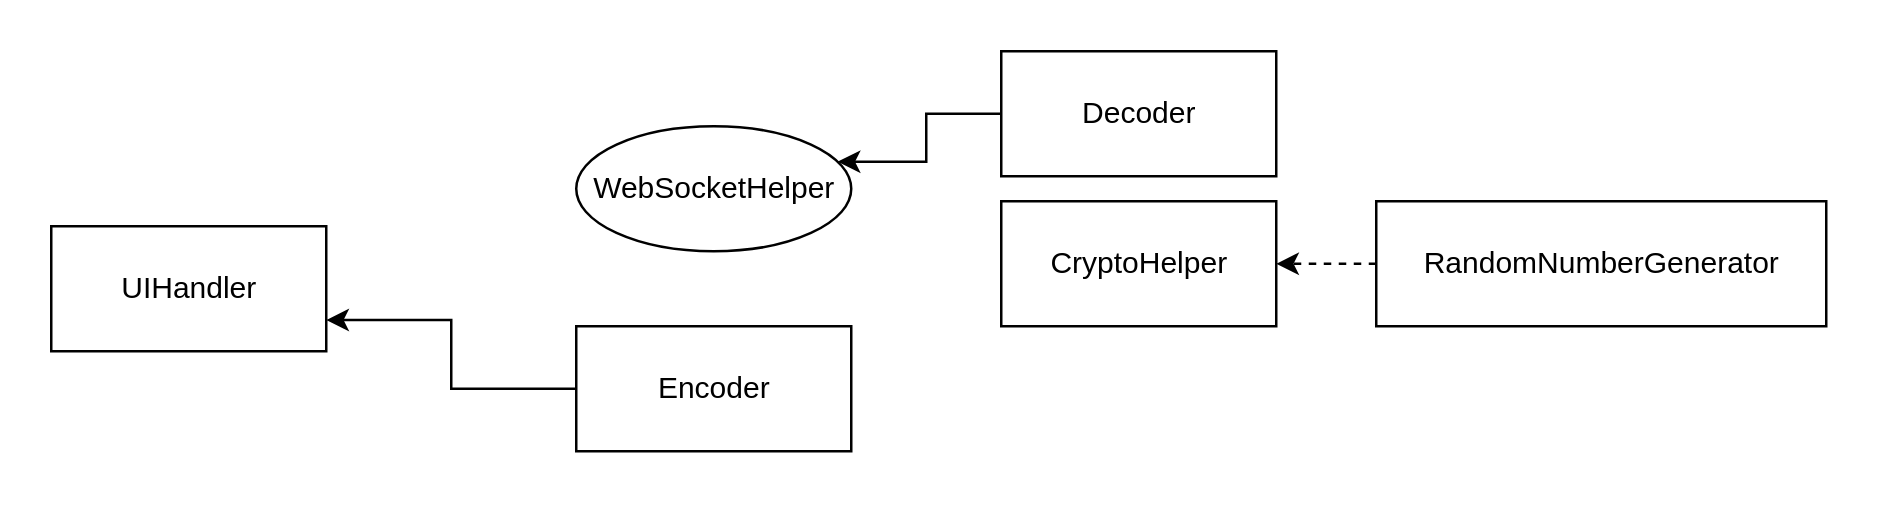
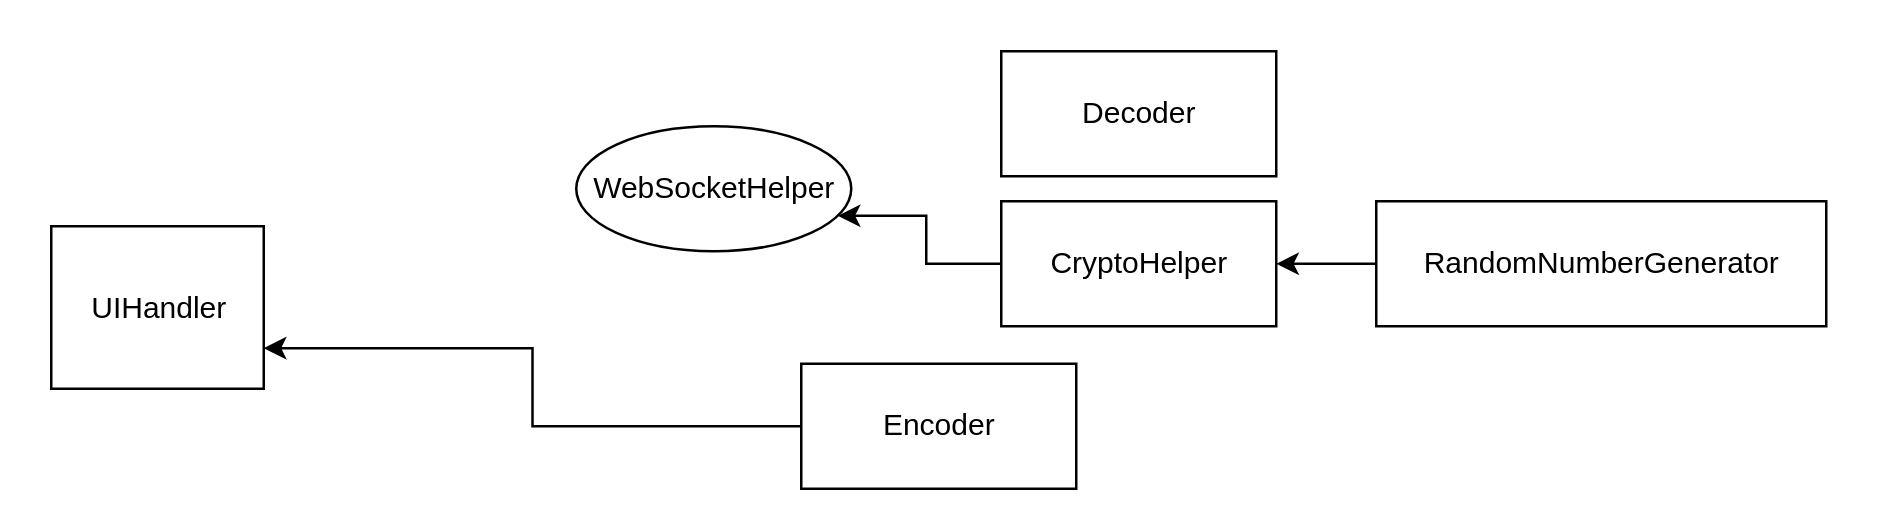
(926, 136) -> none
none -> (926, 242)
(1335, 264) -> (1335, 264)
(189, 289) -> (158, 308)
(714, 389) -> (939, 426)
